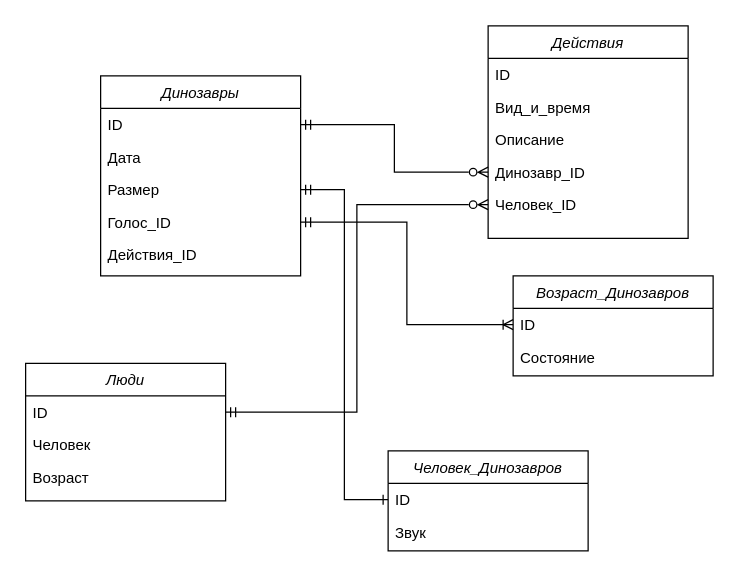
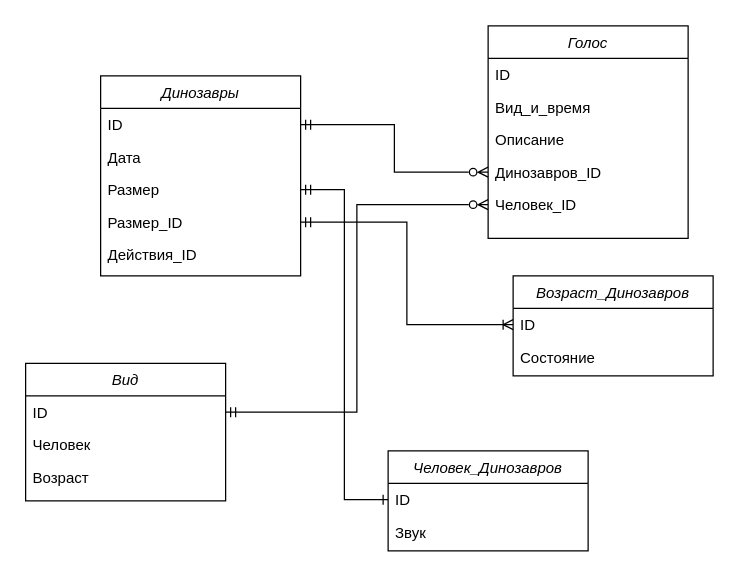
(588, 43) -> (588, 43)
(541, 173) -> (550, 173)
(141, 223) -> (145, 223)
(125, 380) -> (125, 380)
